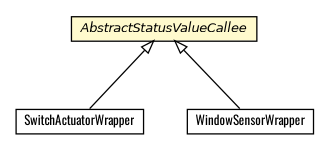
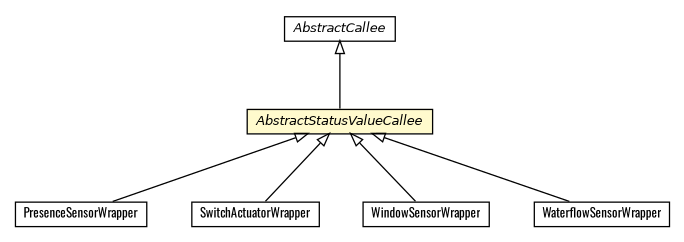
none -> (340, 28)
none -> (81, 214)
none -> (601, 214)
